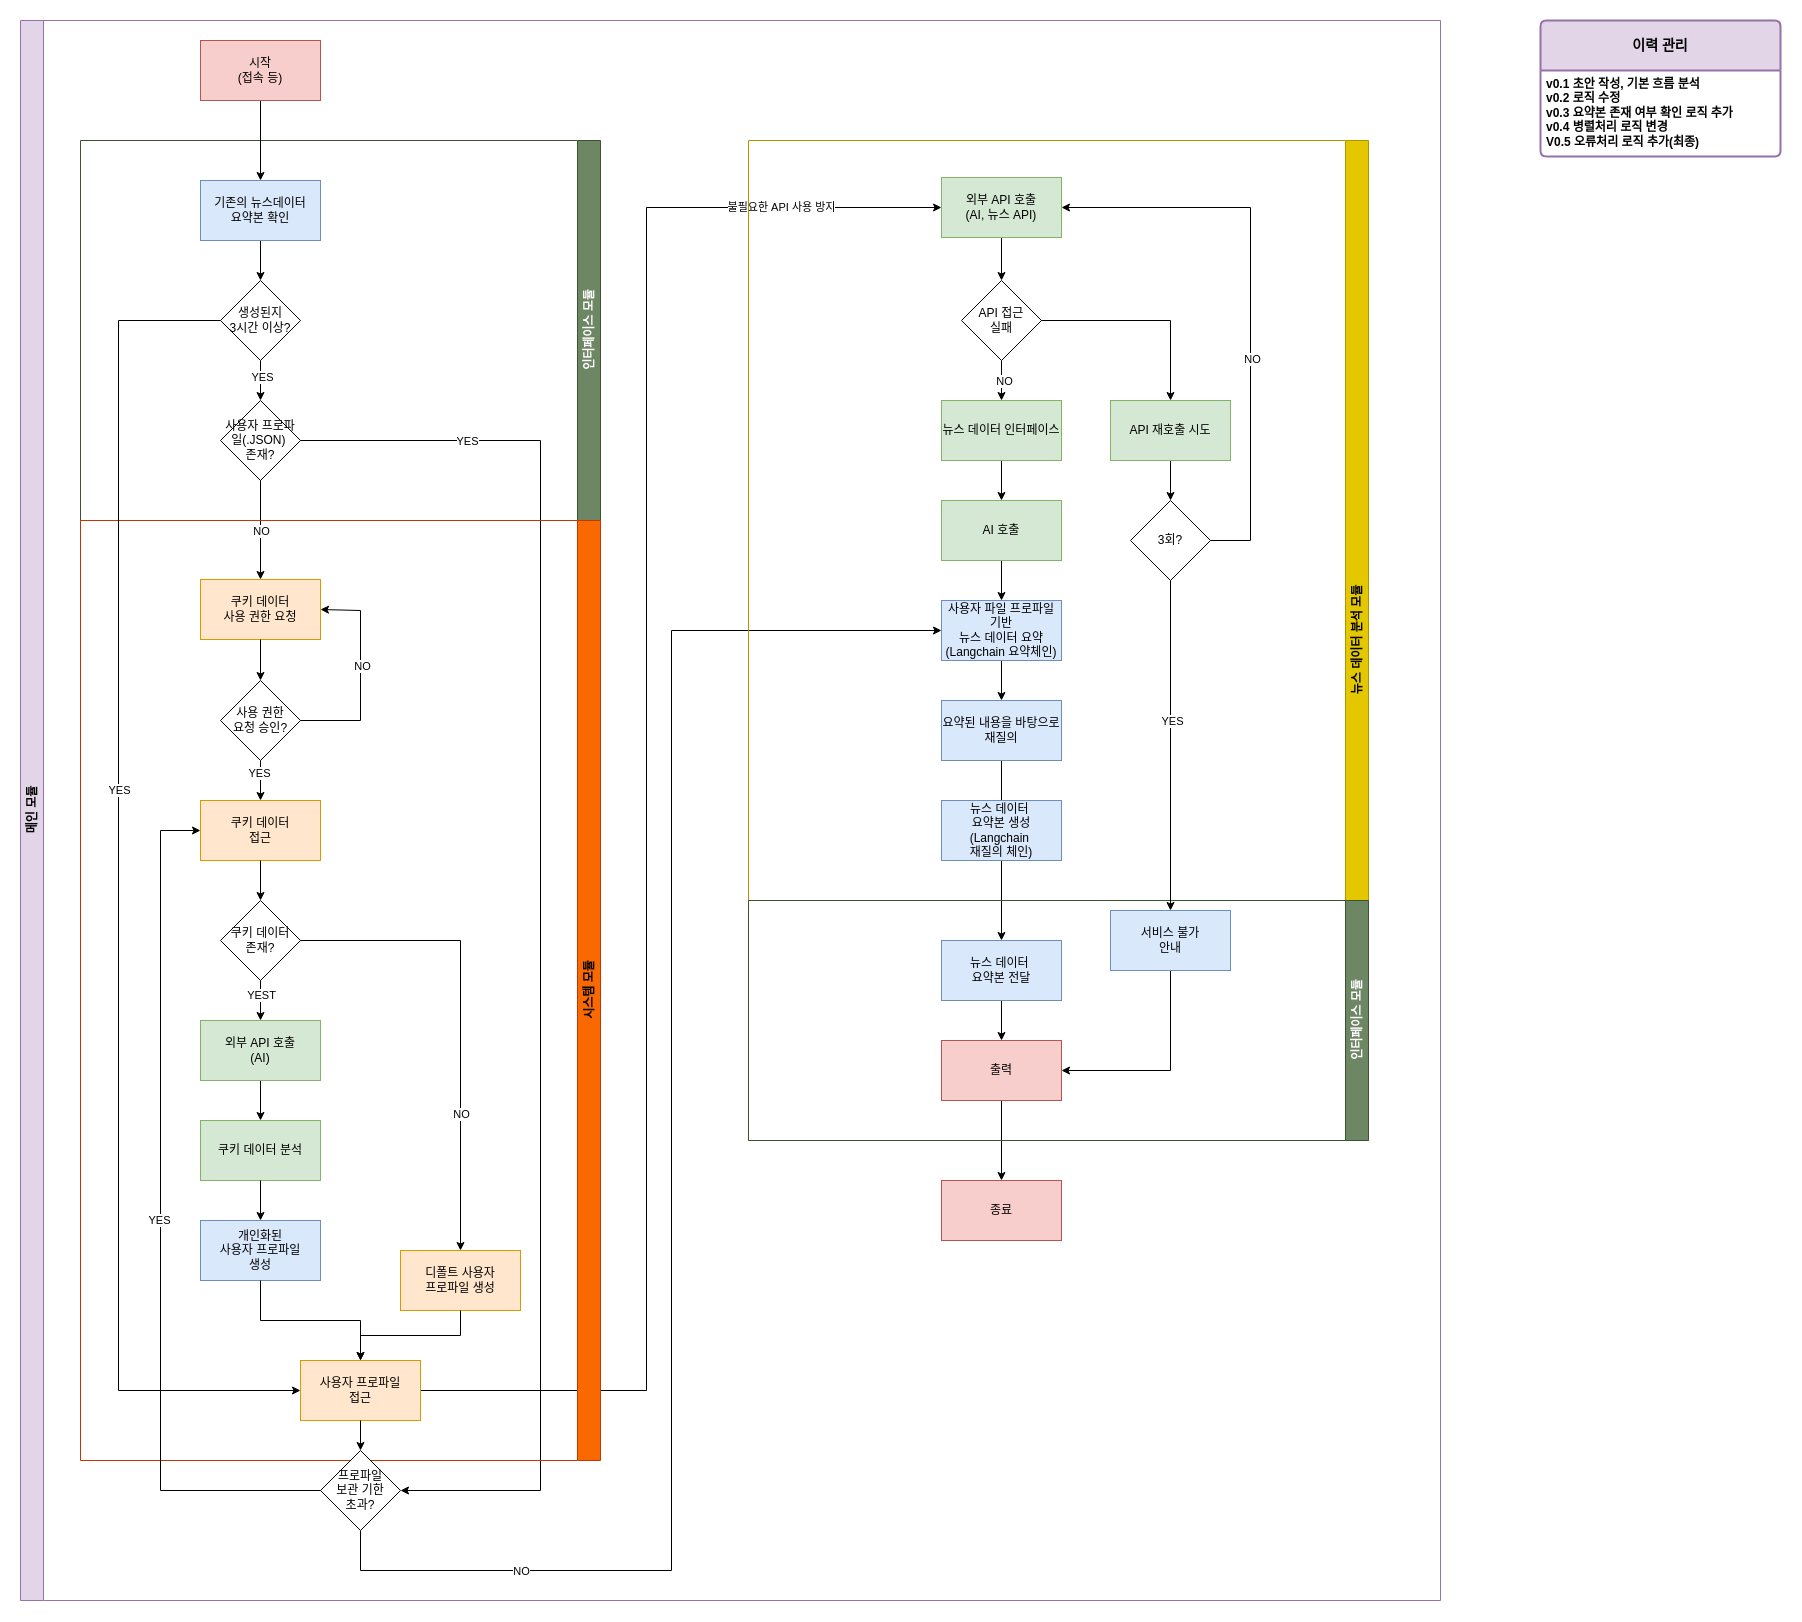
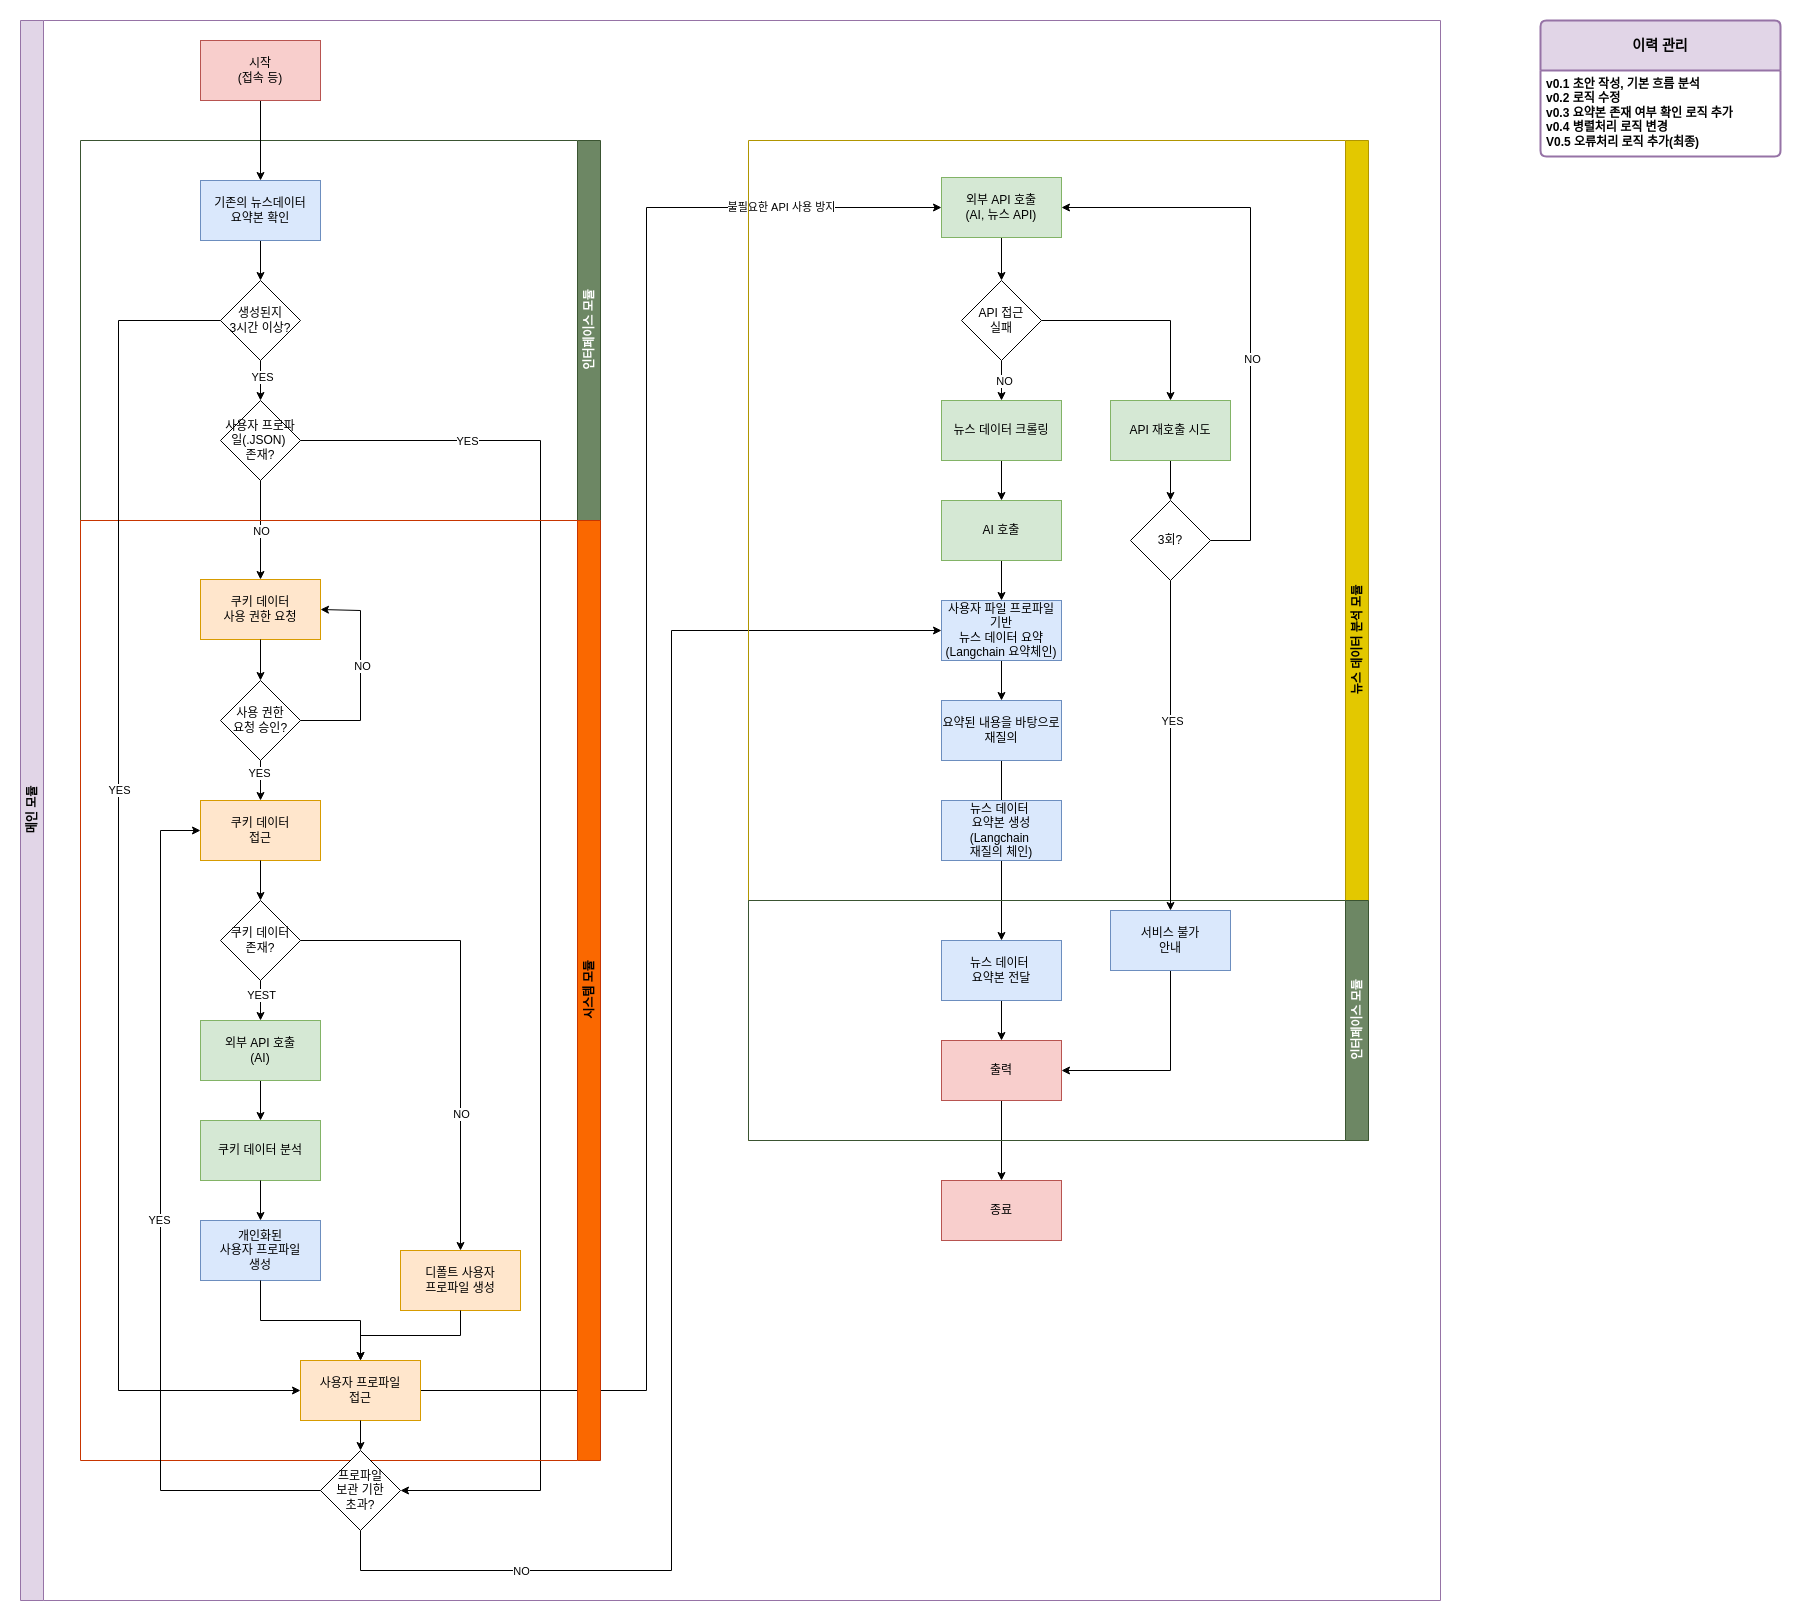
(1002, 431) -> (1002, 431)
